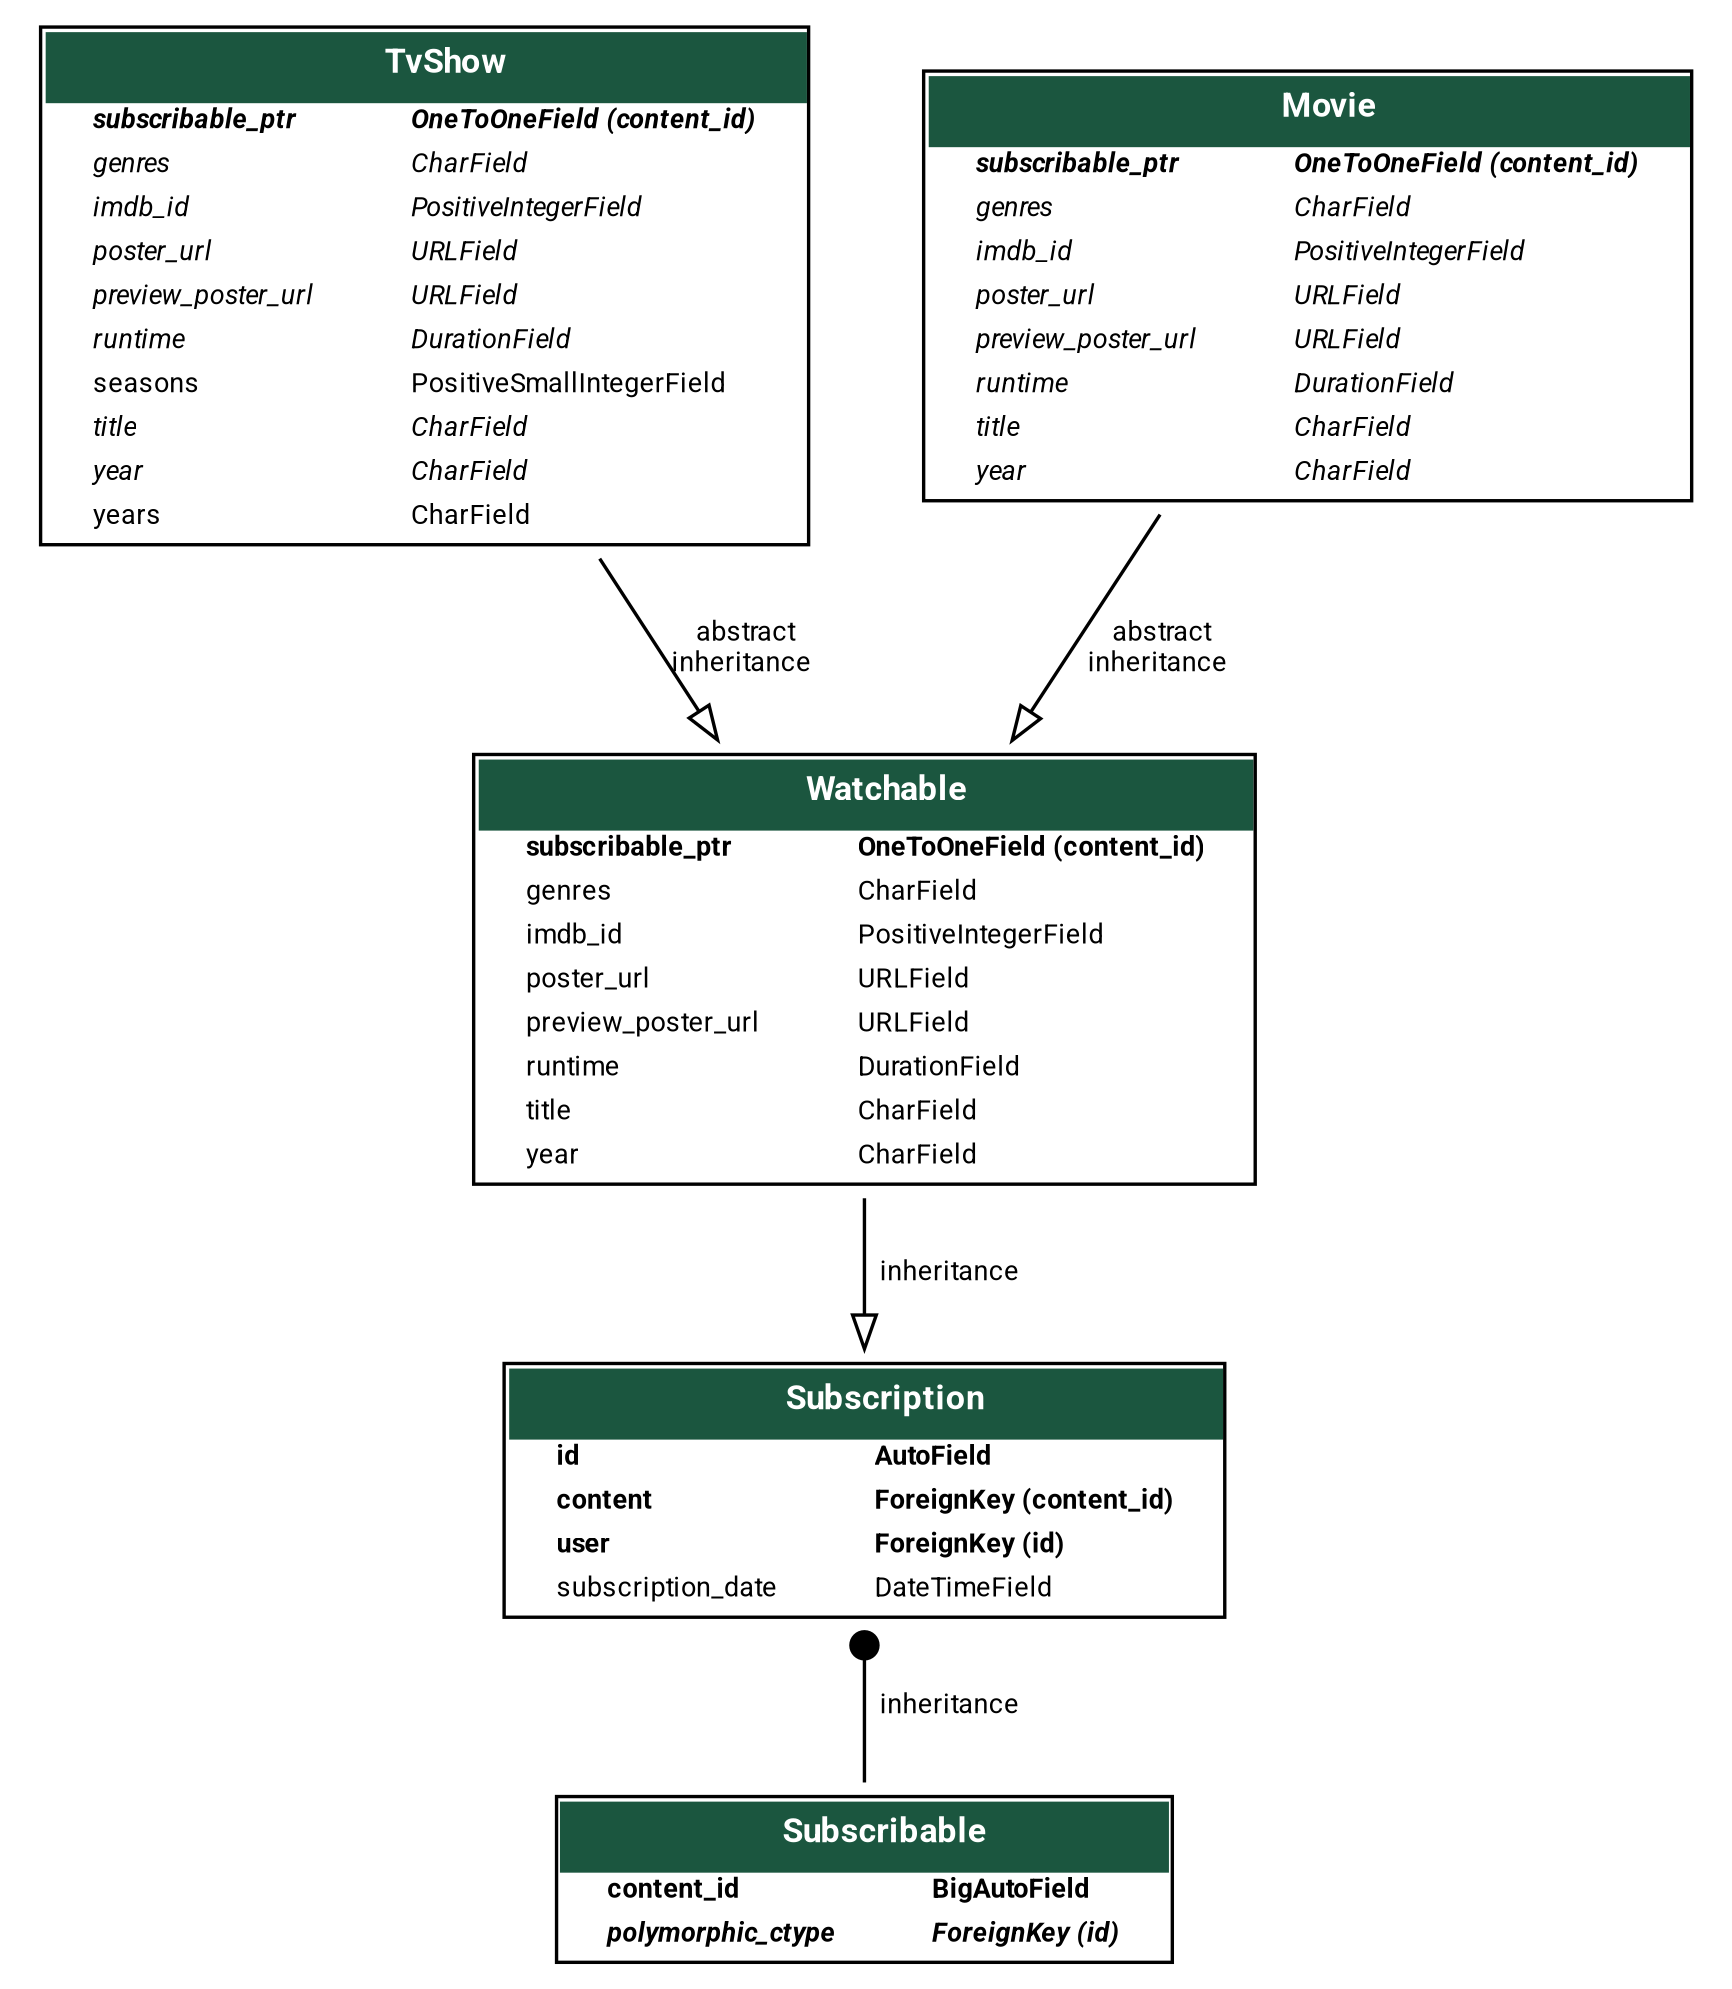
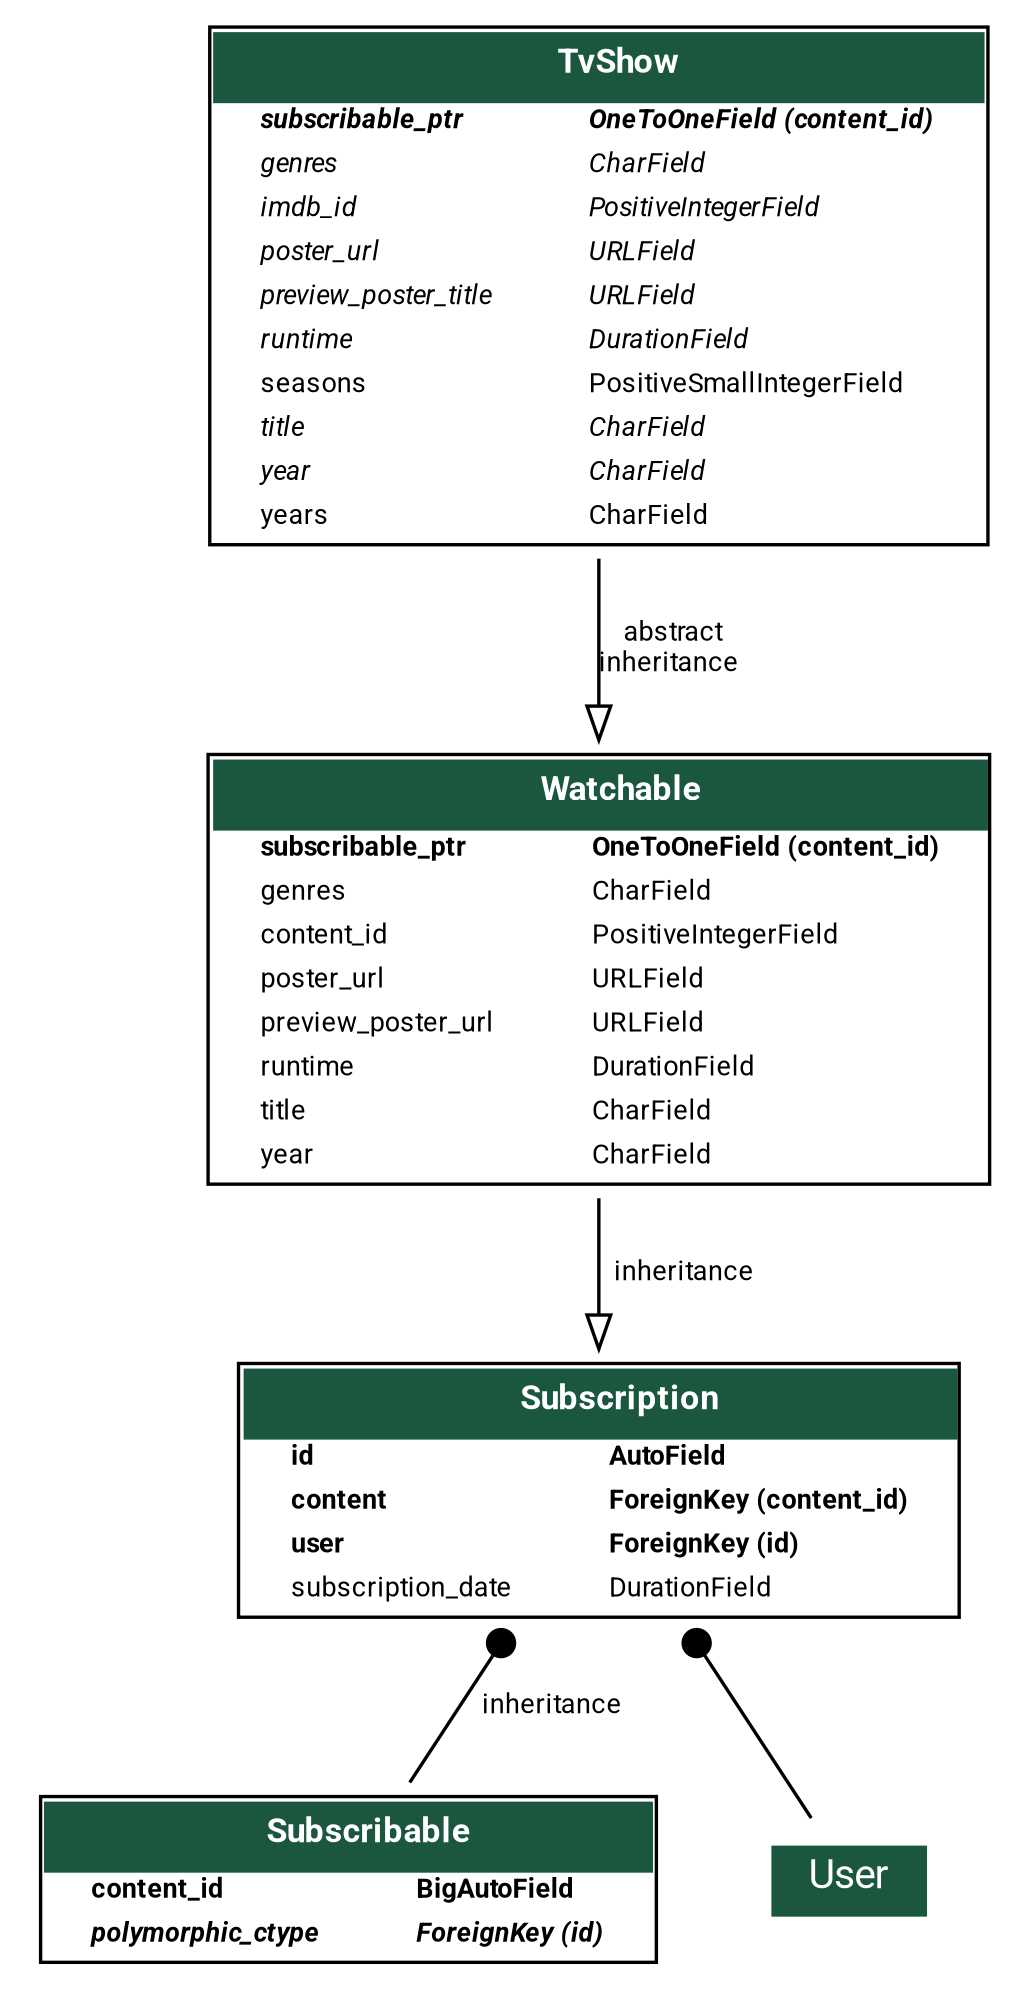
(1308, 286) -> none
(205, 296) -> (377, 296)
(575, 935) -> (325, 935)
(964, 1588) -> (692, 1588)
none -> (849, 1879)
